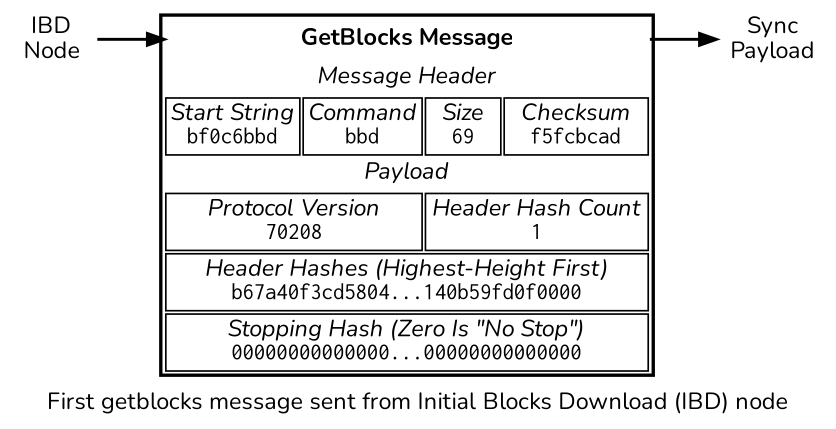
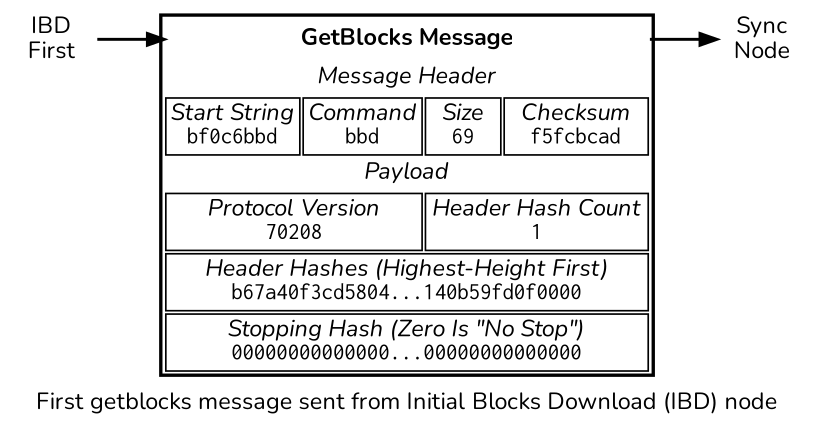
(52, 39) -> (52, 39)
(773, 39) -> (762, 39)
